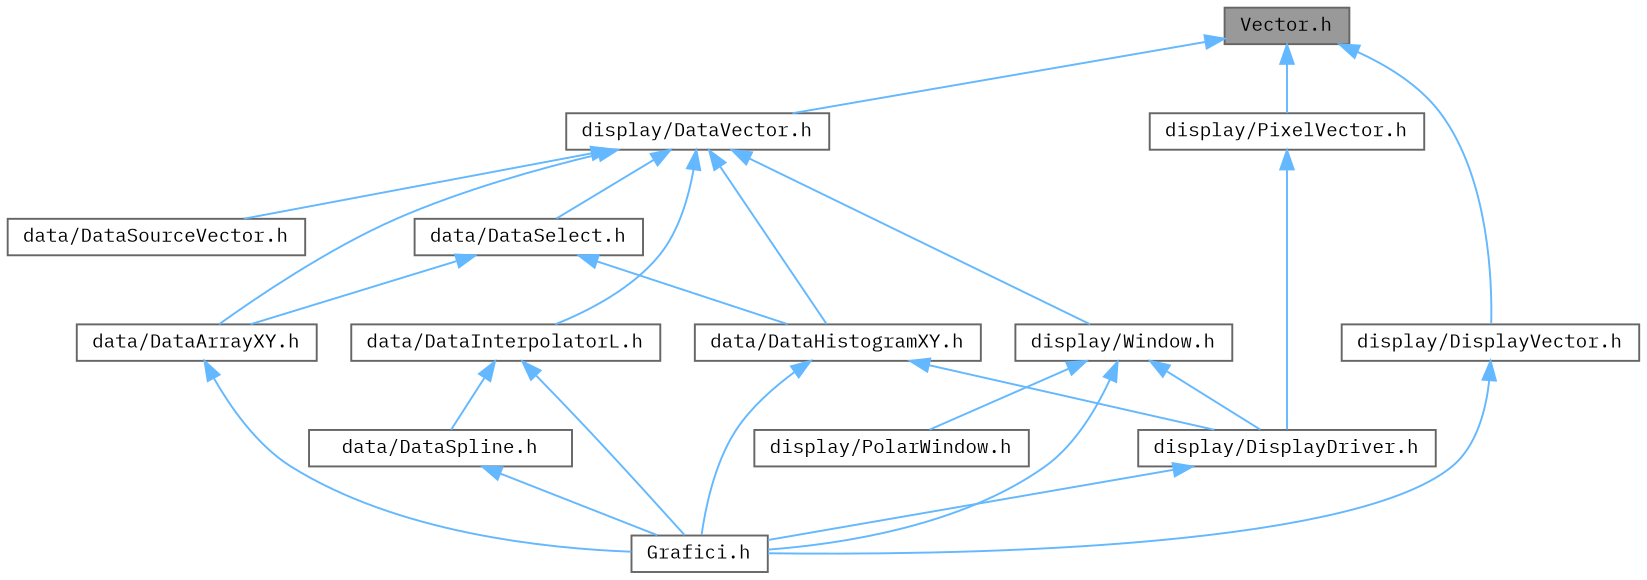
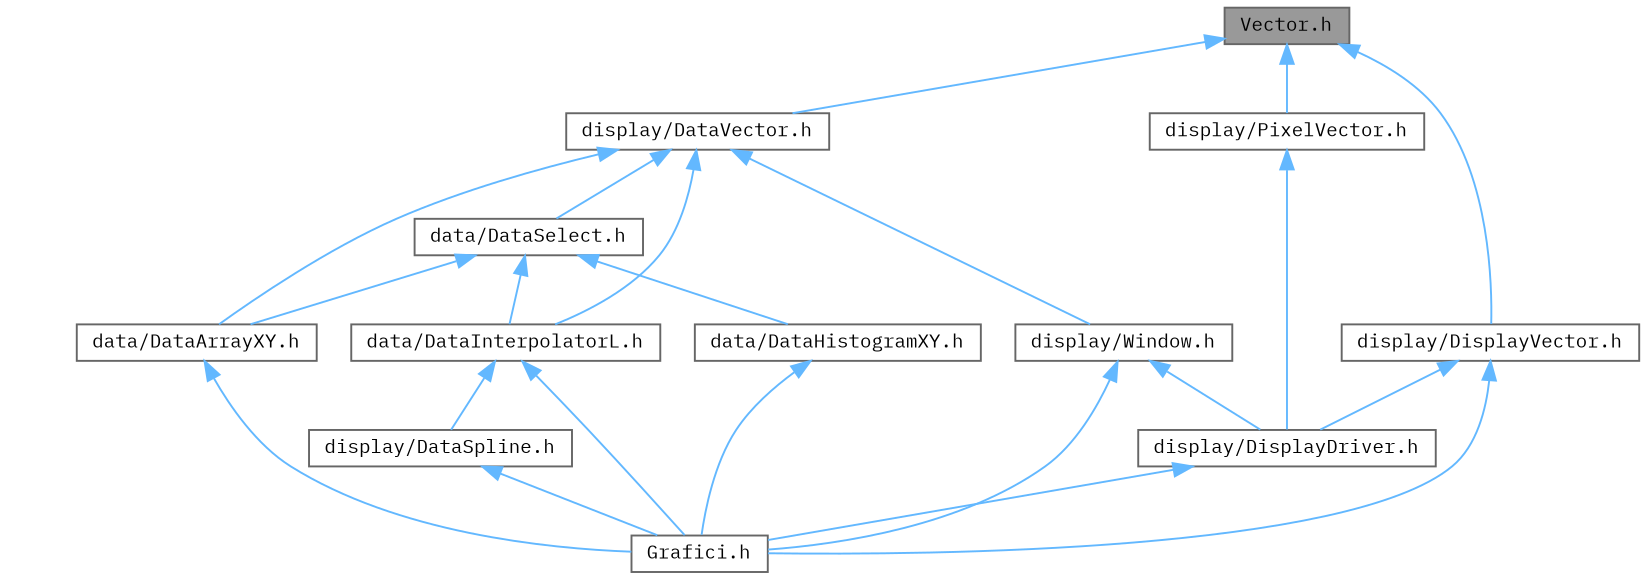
(156, 237) -> none
(773, 245) -> none
none -> (515, 299)
(1072, 397) -> (1380, 400)
(441, 448) -> (441, 448)
(892, 448) -> none
